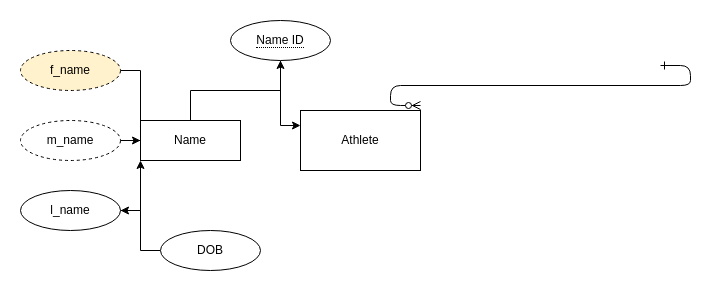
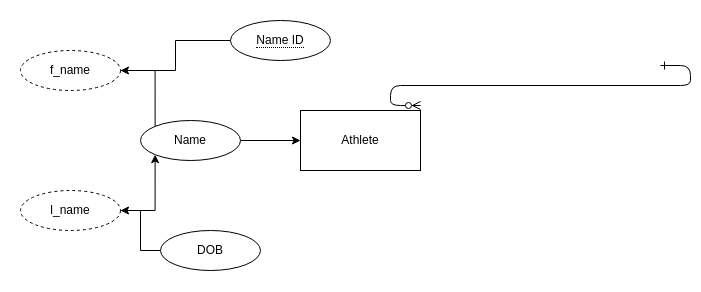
(71, 71) -> (71, 71)
(220, 91) -> (267, 141)
(281, 115) -> (180, 41)
(71, 141) -> none
(135, 141) -> none
(191, 141) -> (191, 141)
(71, 211) -> (71, 211)
